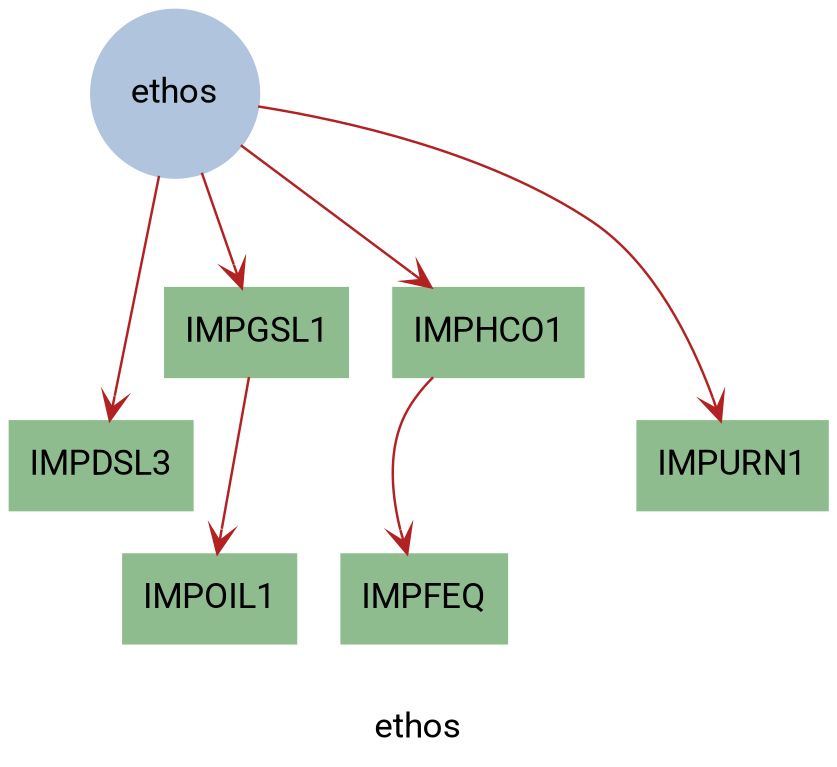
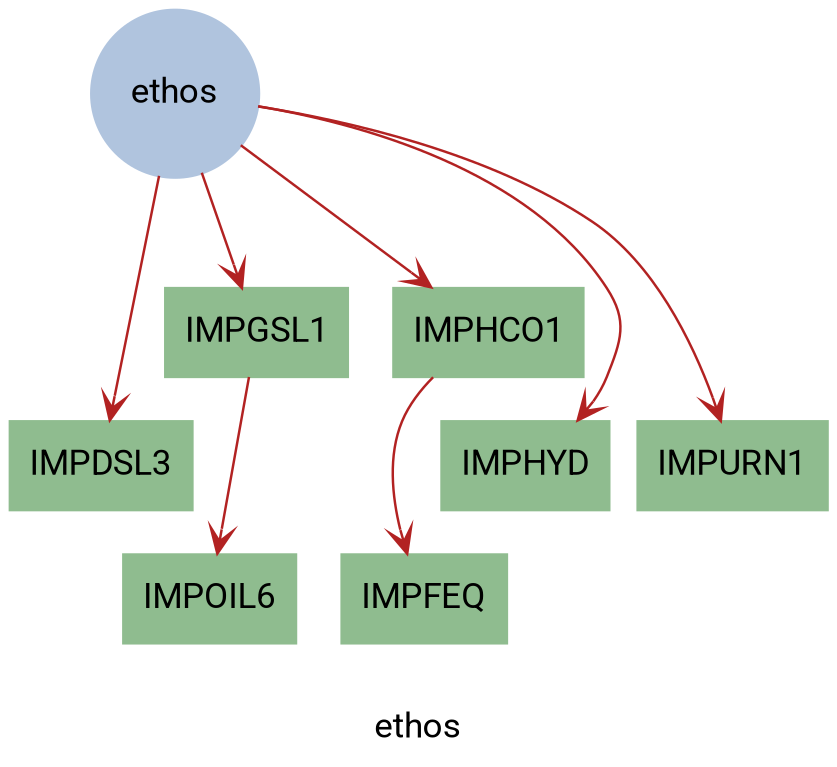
none -> (525, 466)
(210, 599) -> (210, 599)
